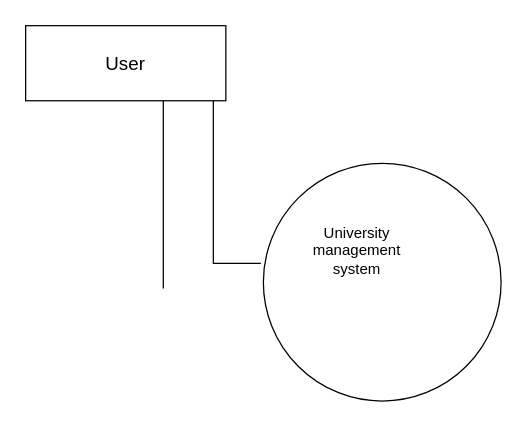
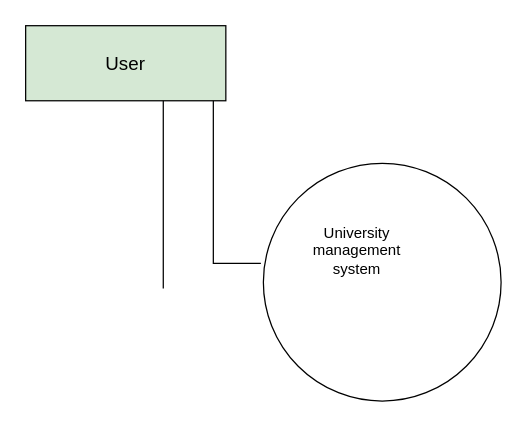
(126, 63) -> (126, 63)
